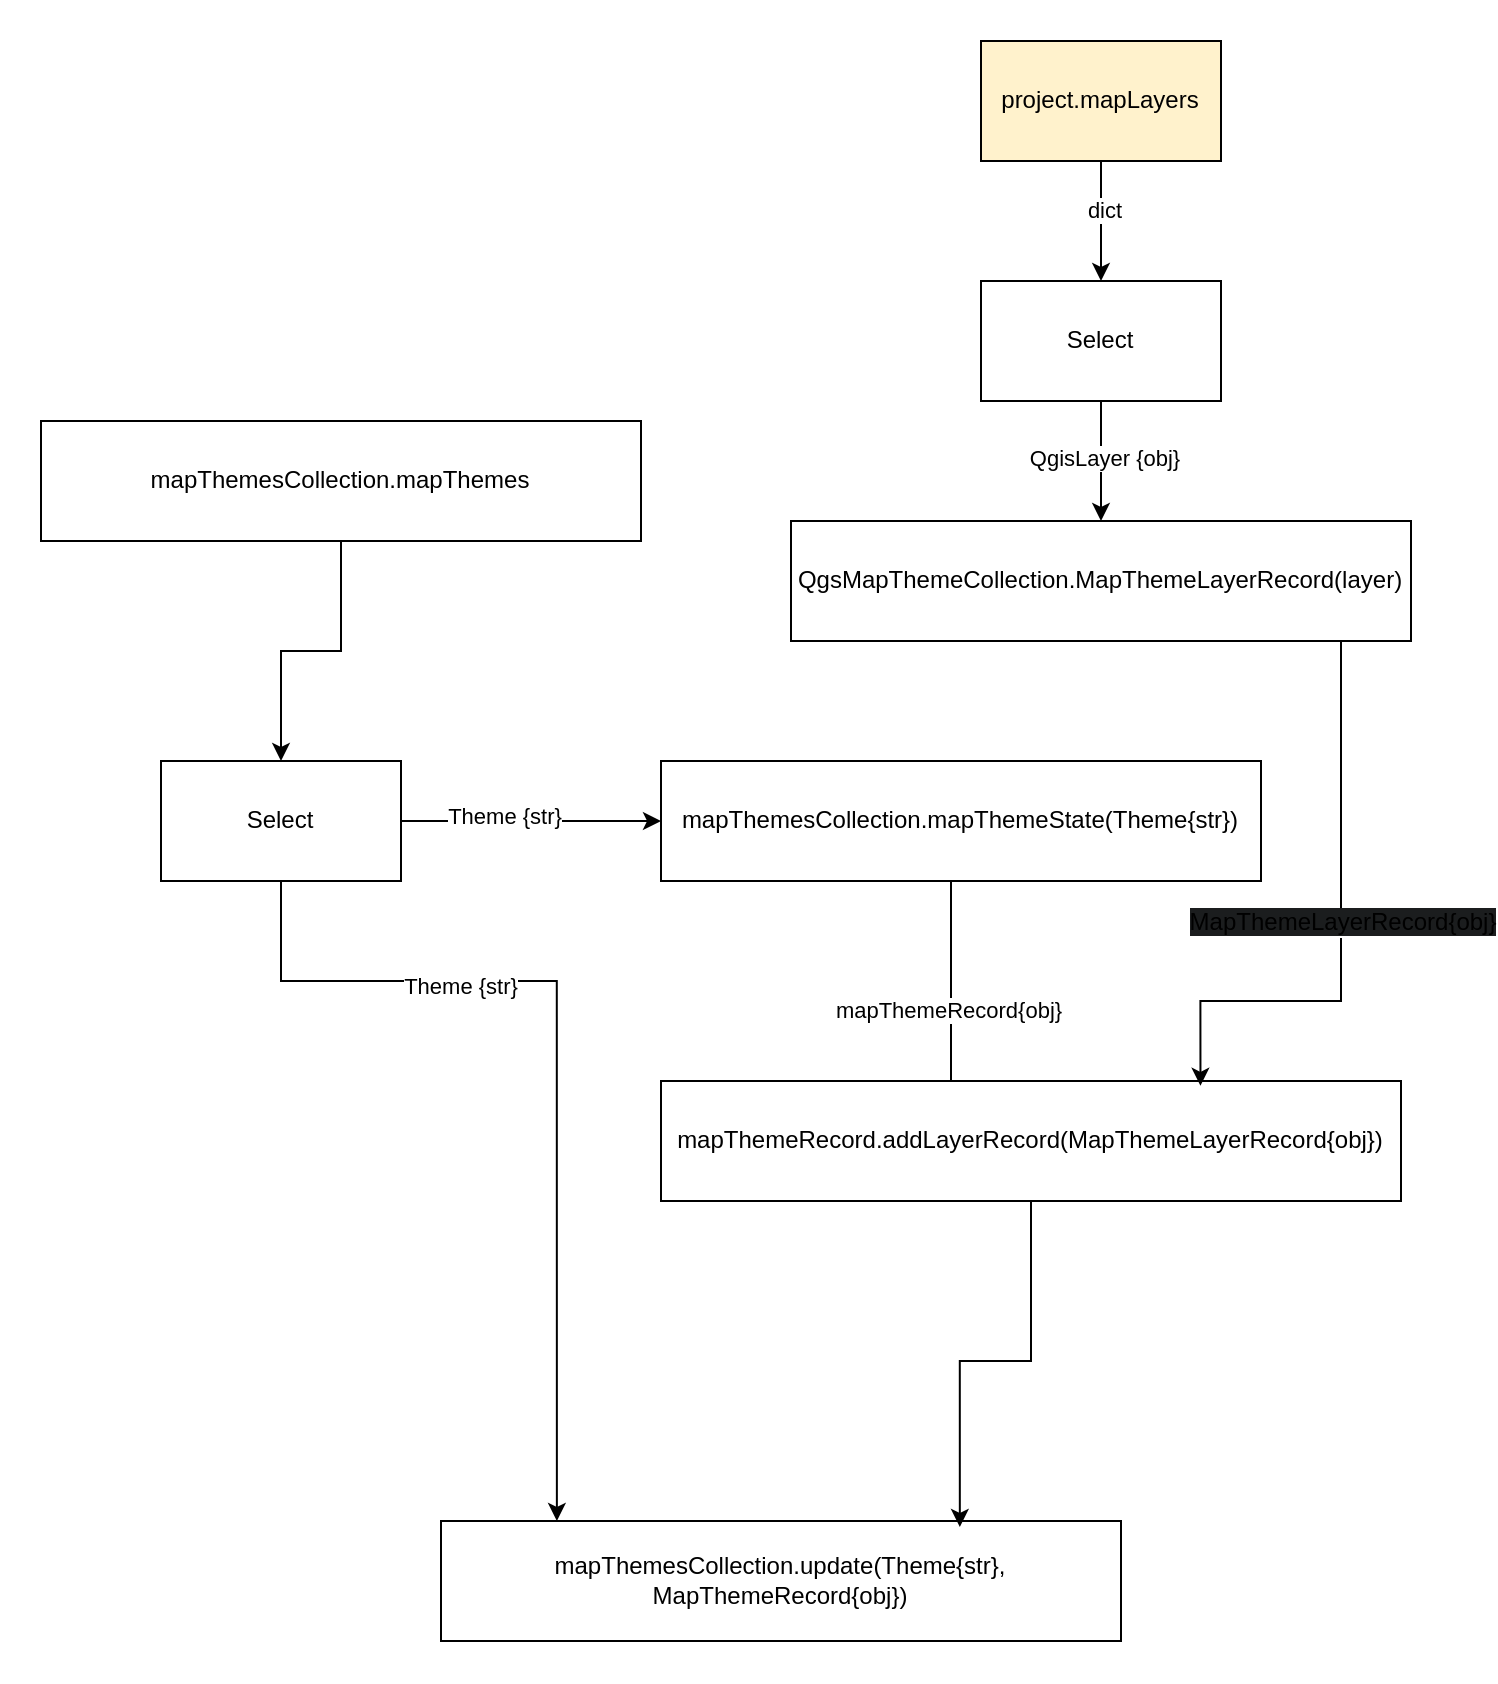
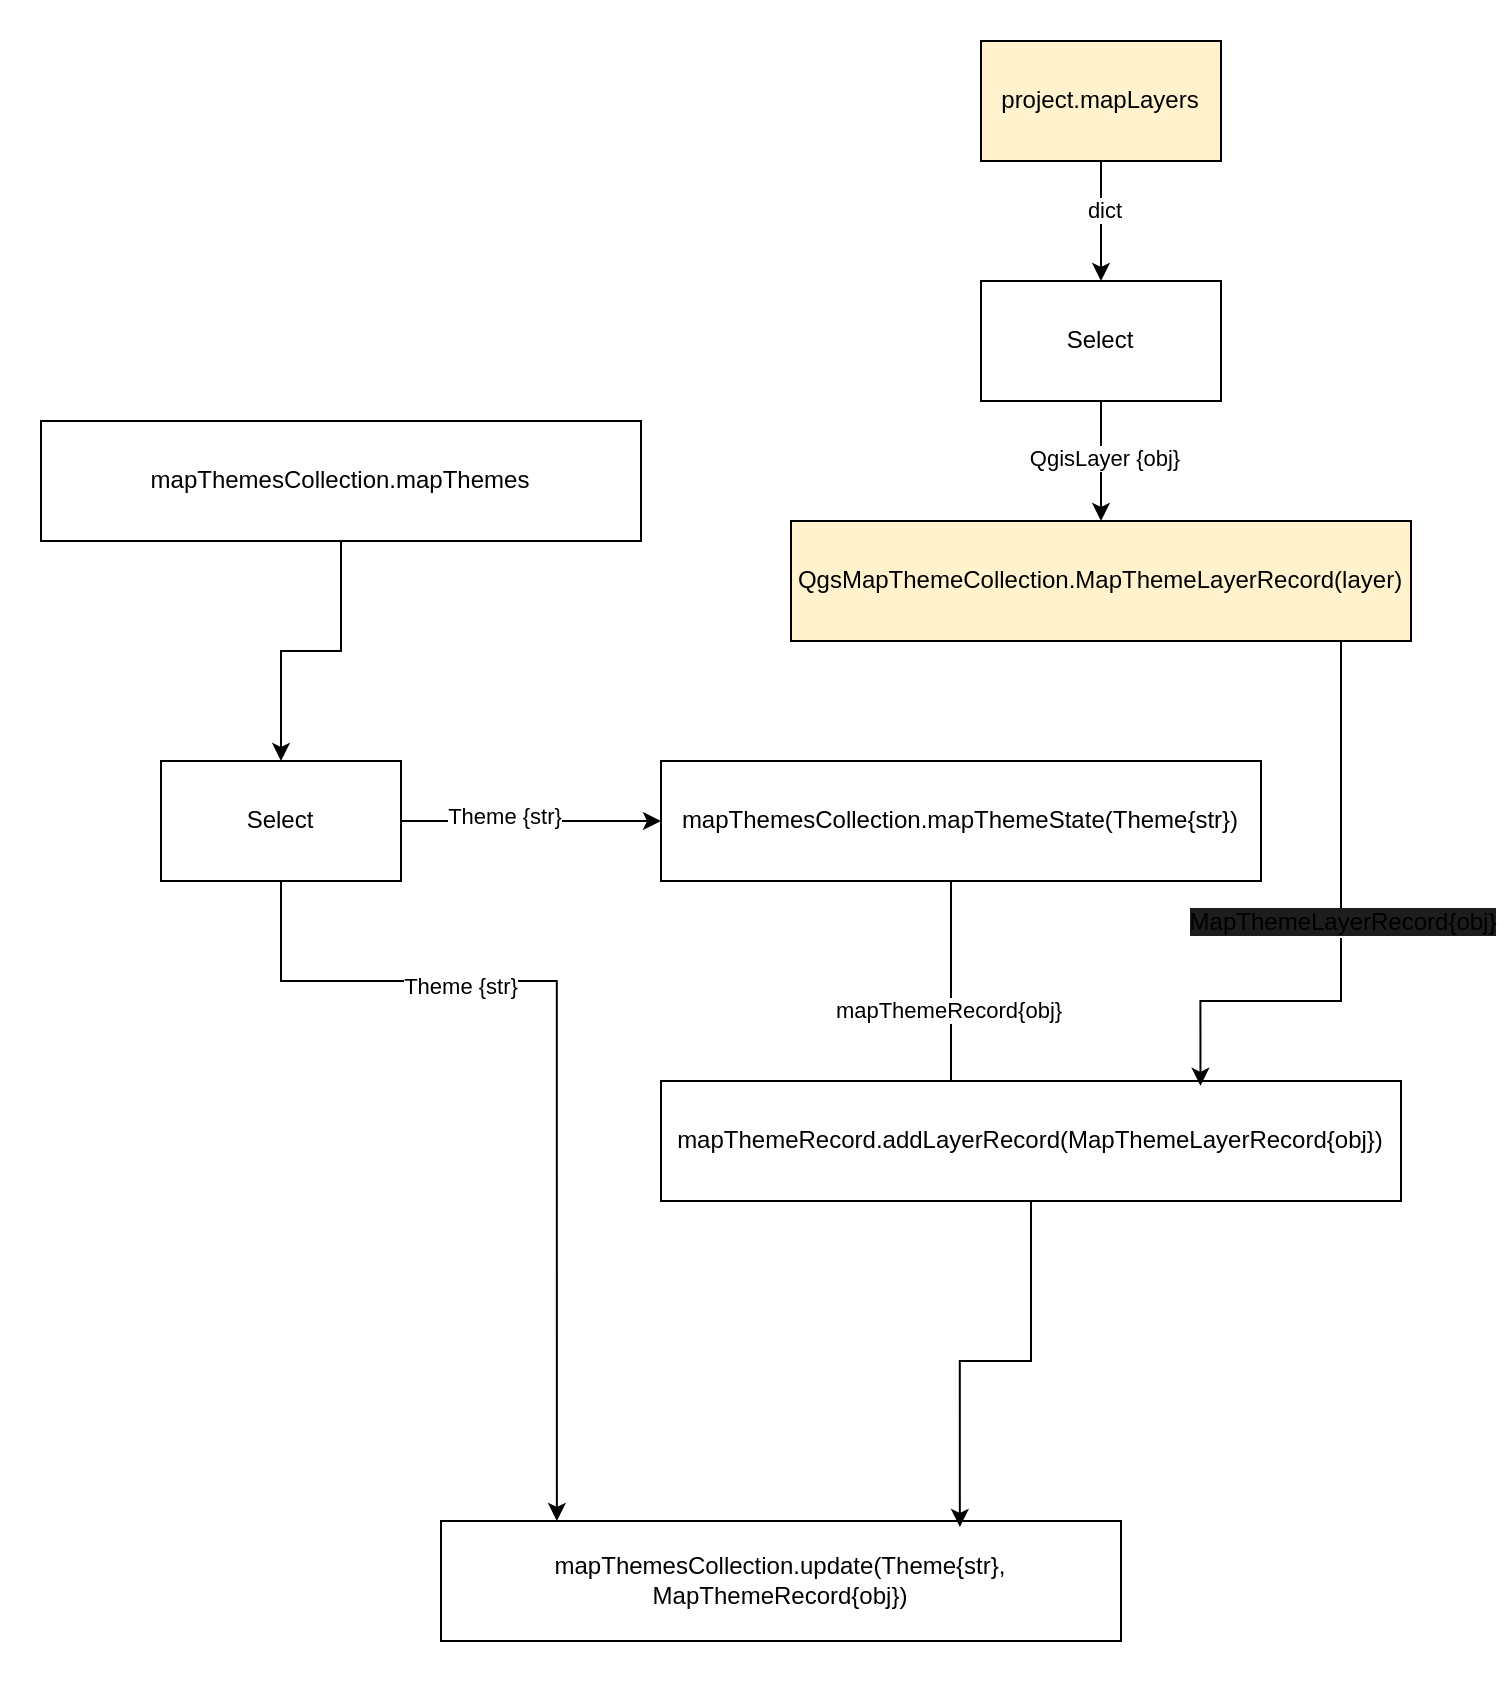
(1101, 581) -> (1101, 581)
